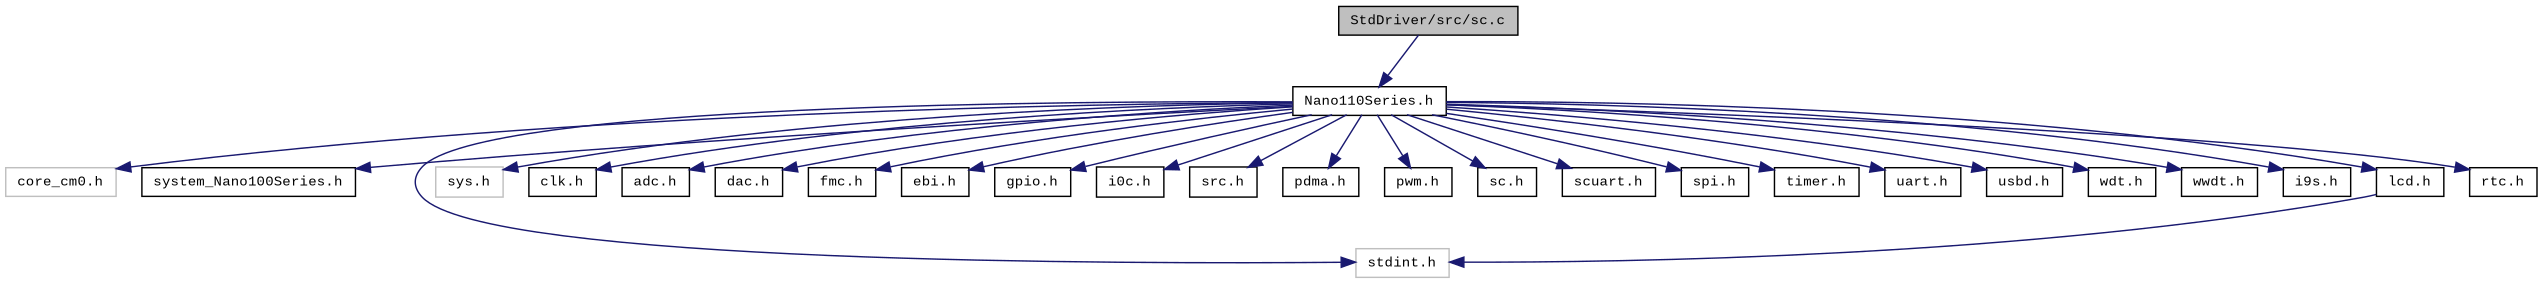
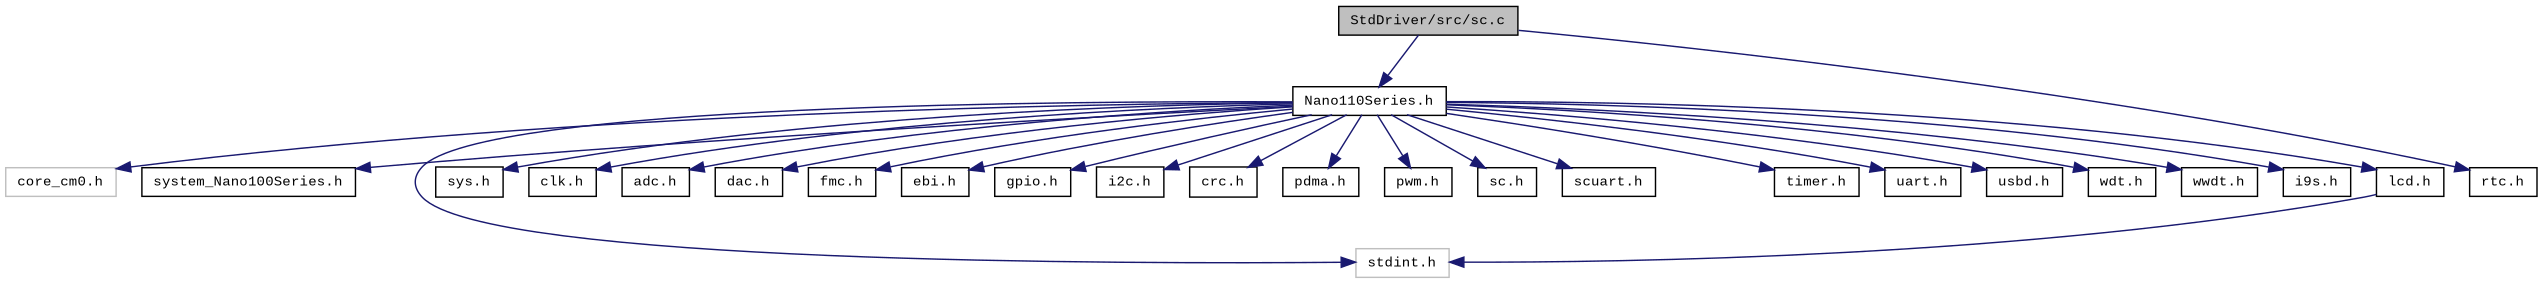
(1951, 125) -> (1989, 86)
(469, 182) -> (469, 182)
(1130, 182) -> (1130, 182)
(1223, 182) -> (1223, 182)
(1715, 182) -> none
